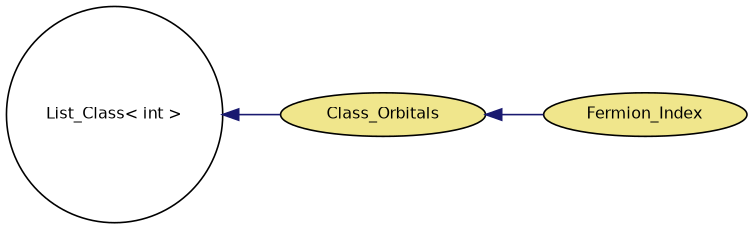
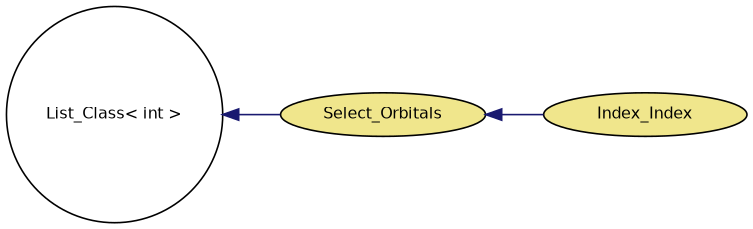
(383, 115) -> (383, 115)
(645, 115) -> (645, 115)
